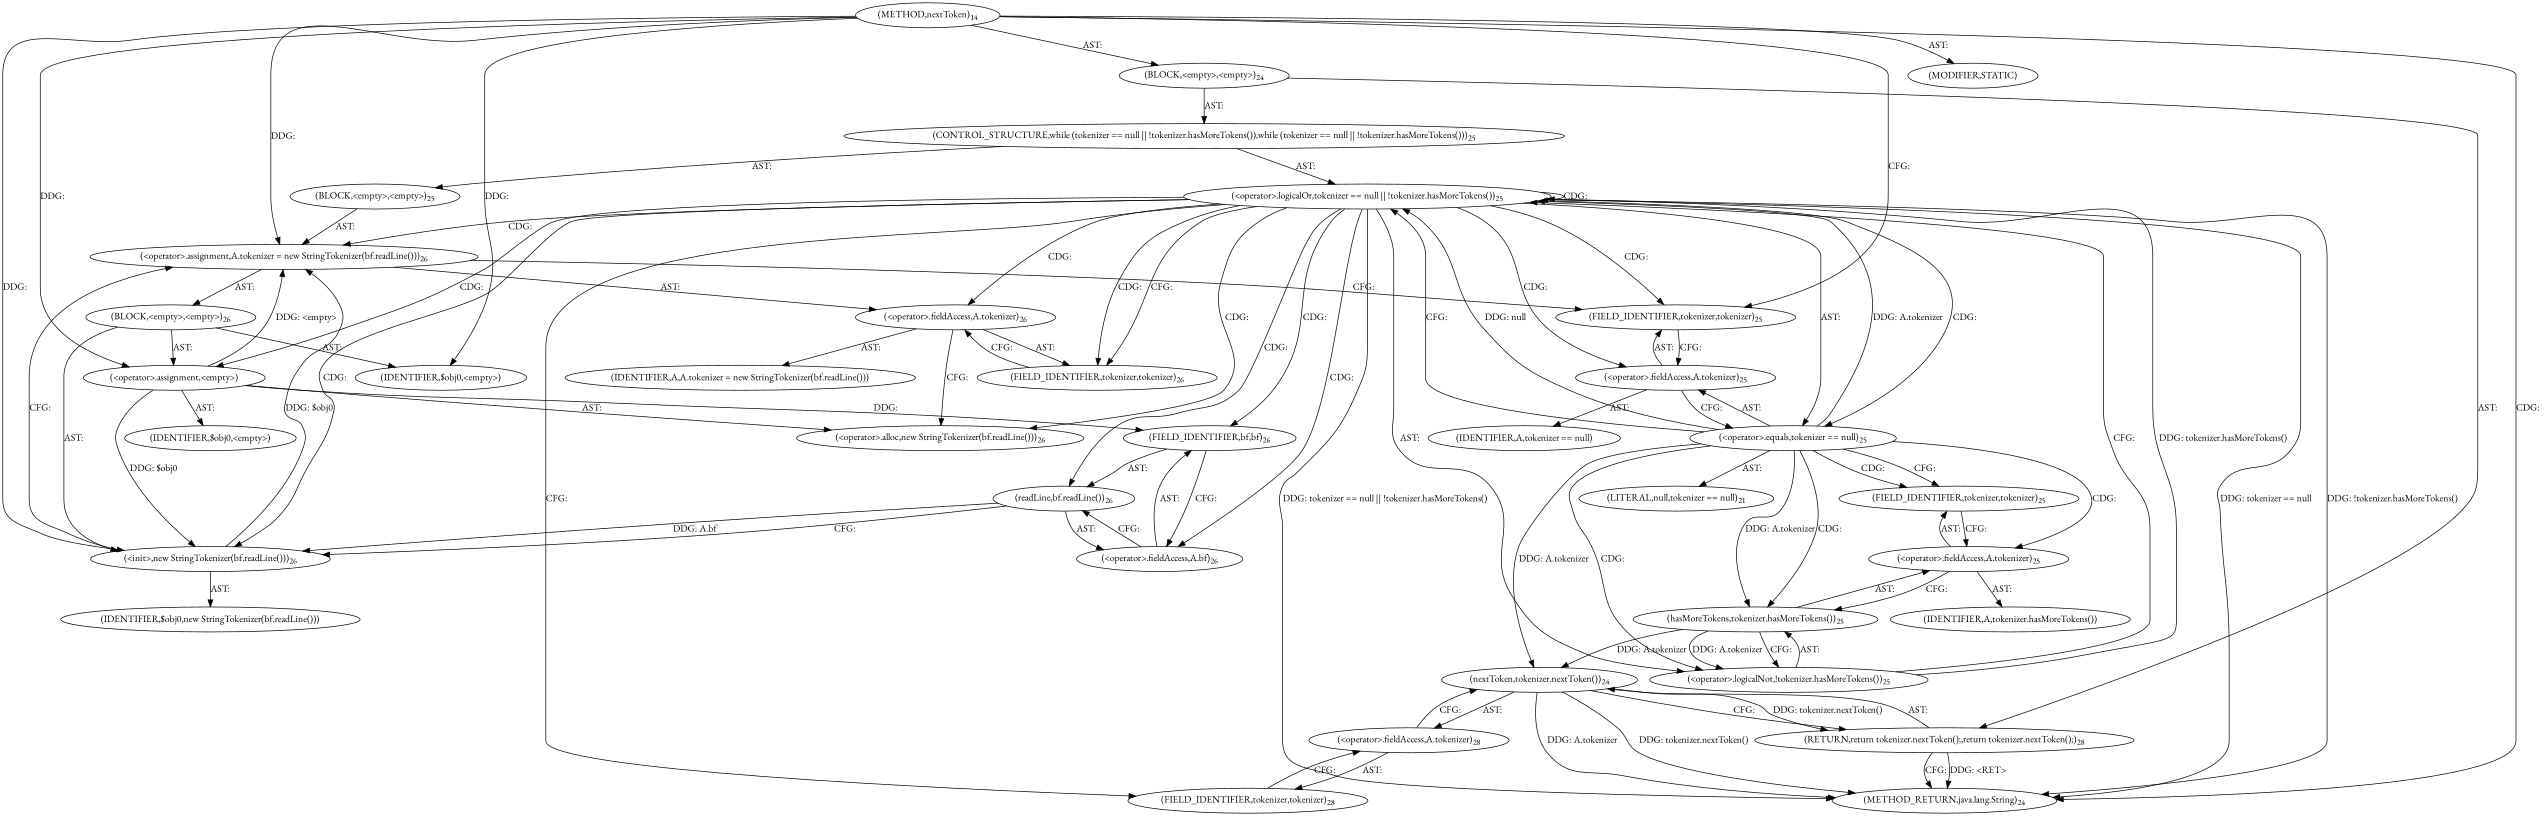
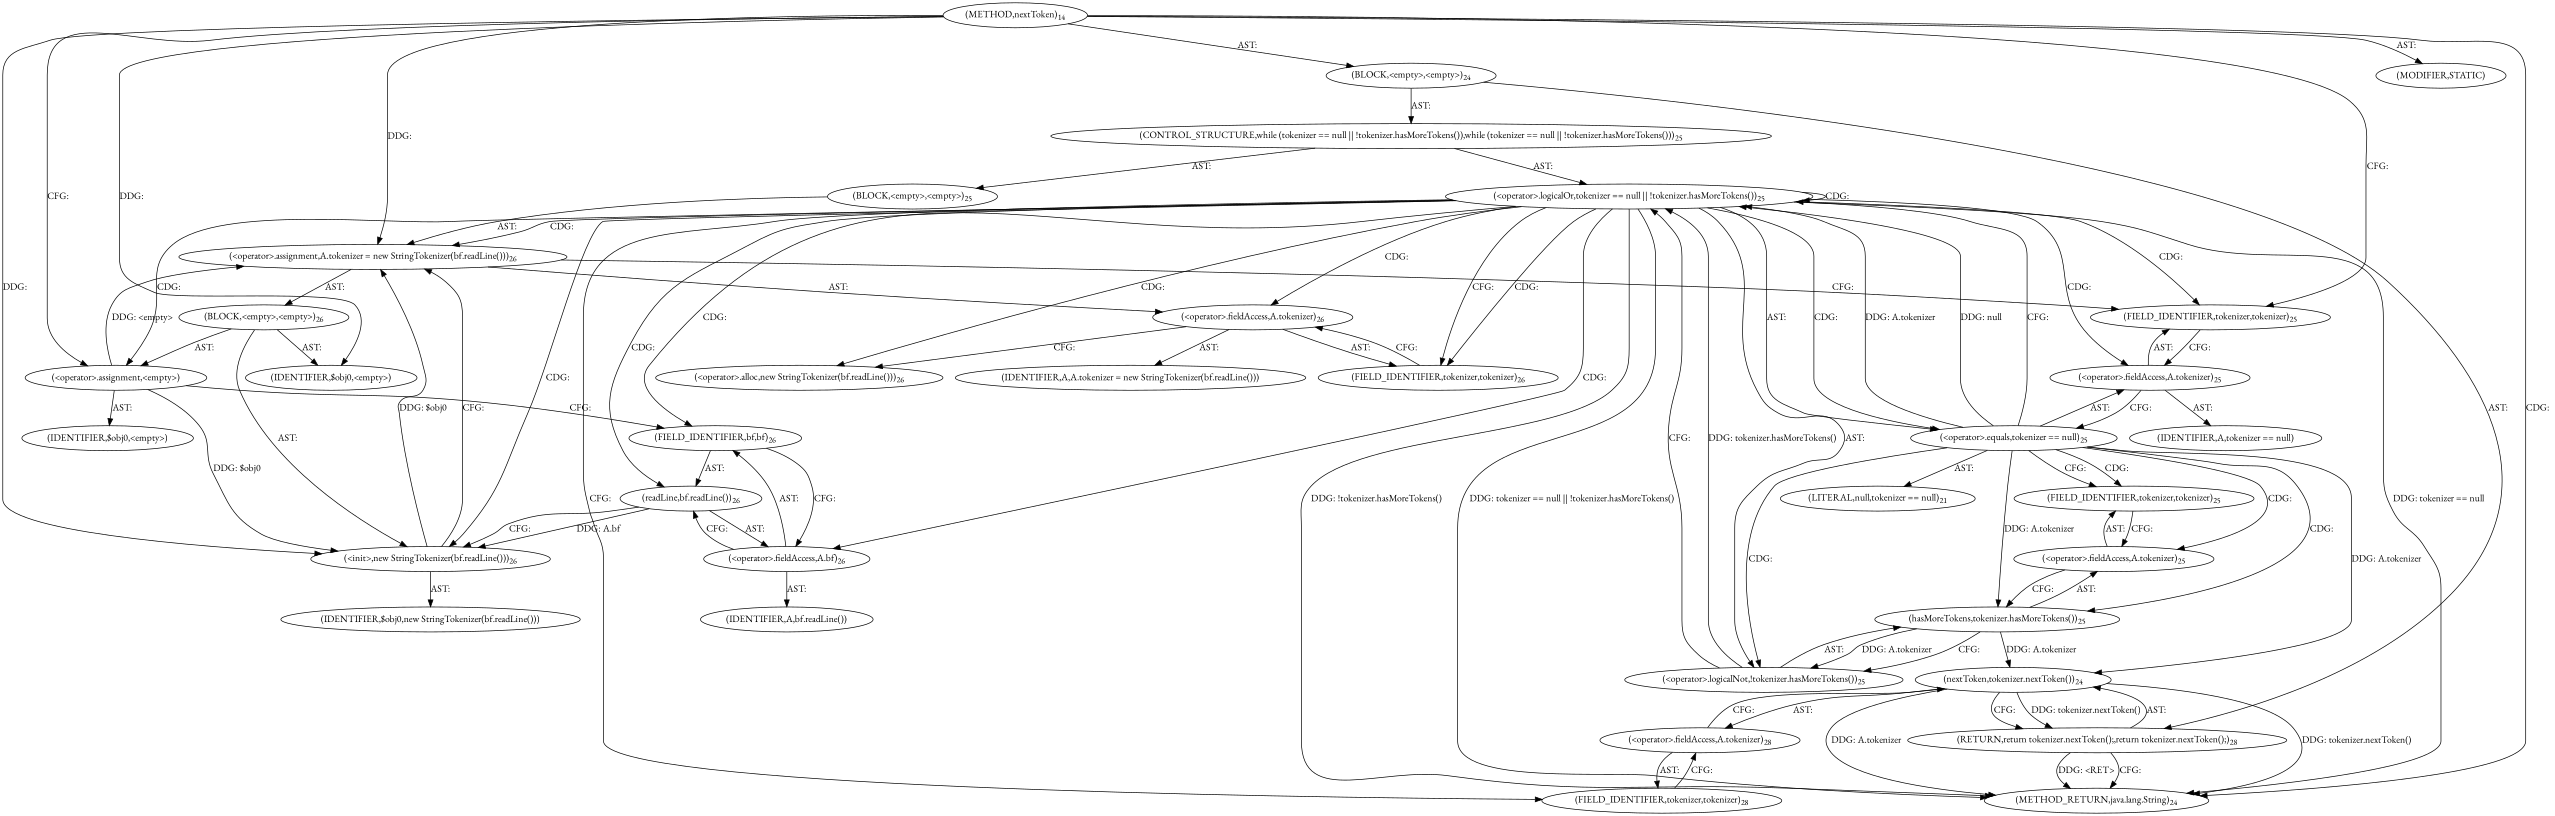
(54, 197) -> (59, 197)
(887, 408) -> (582, 408)
(535, 409) -> none
none -> (787, 619)
(2010, 619) -> none
